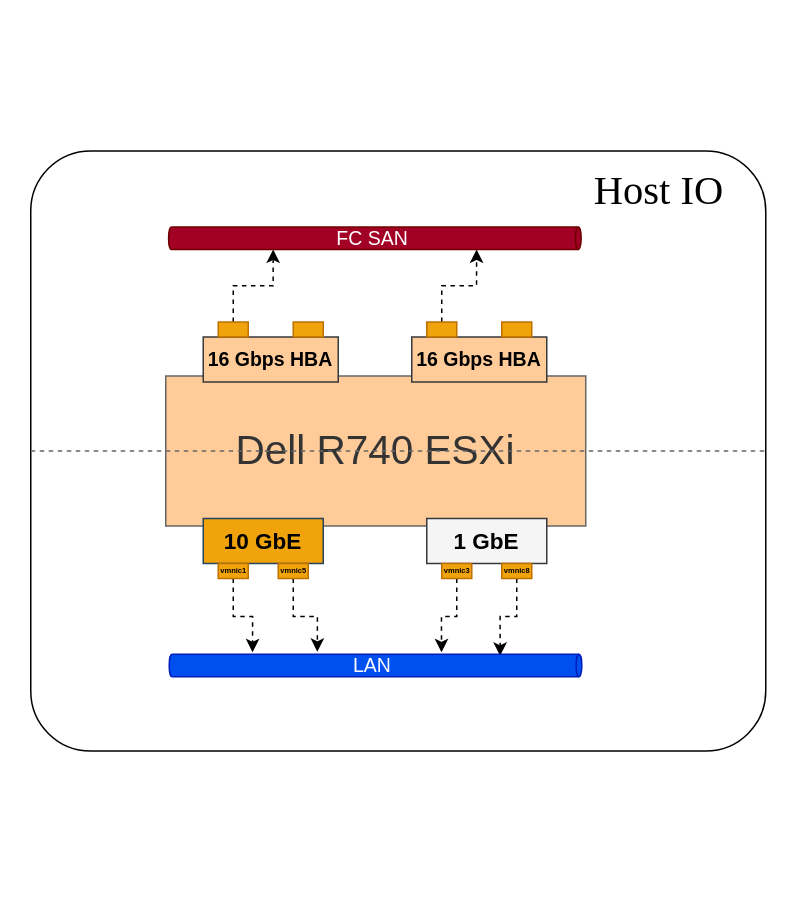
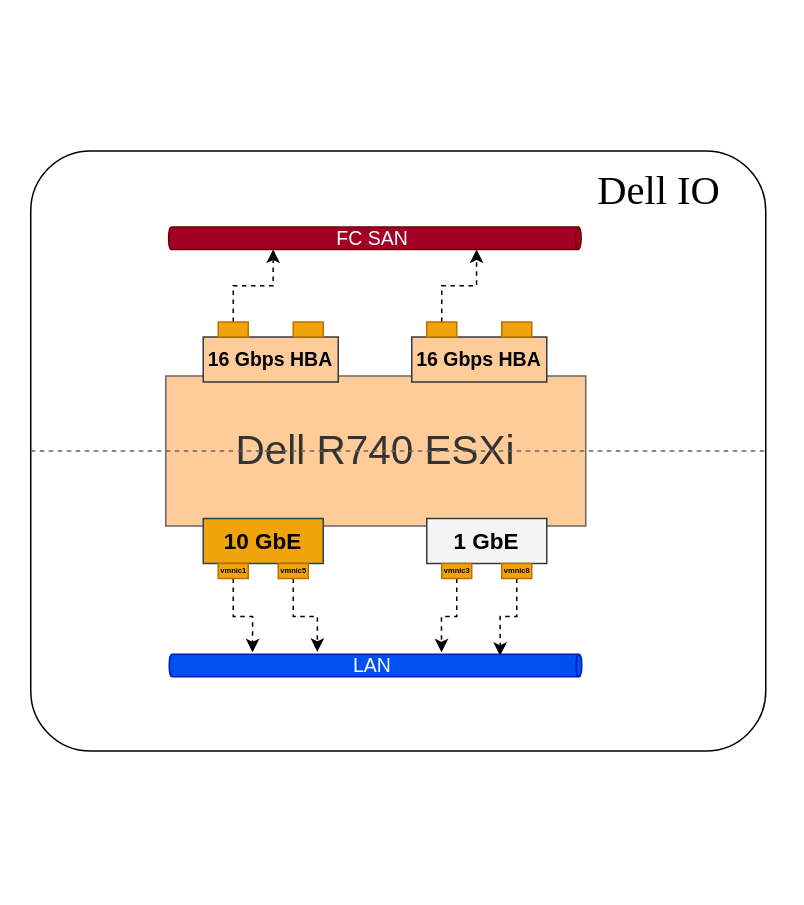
(659, 191) -> (659, 191)
